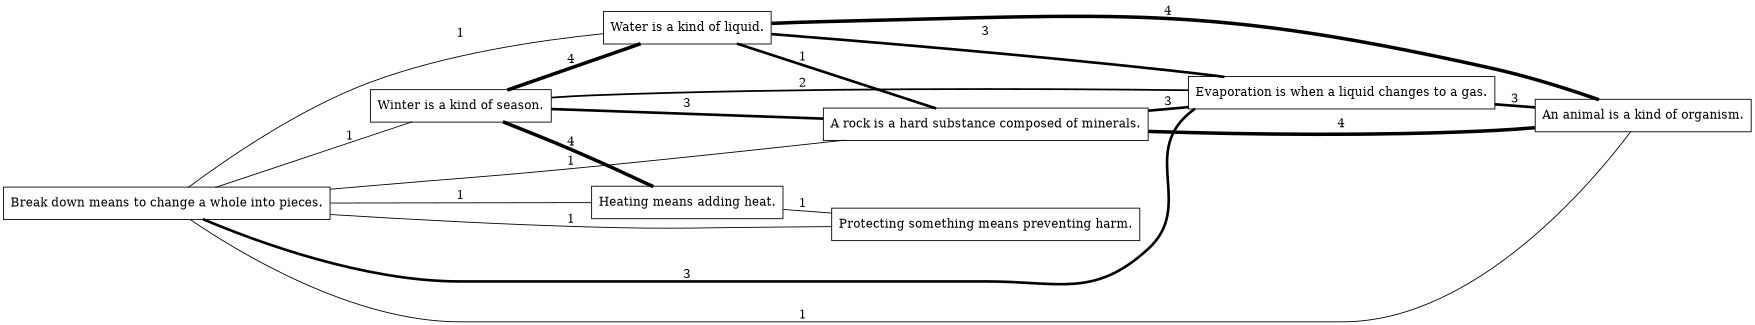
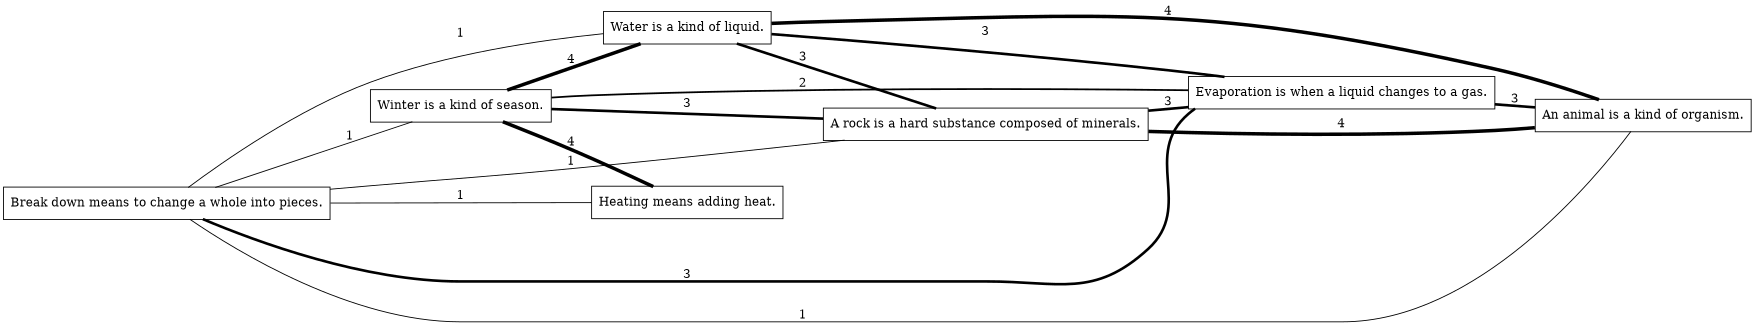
(803, 57) -> (803, 57)
(986, 224) -> none
